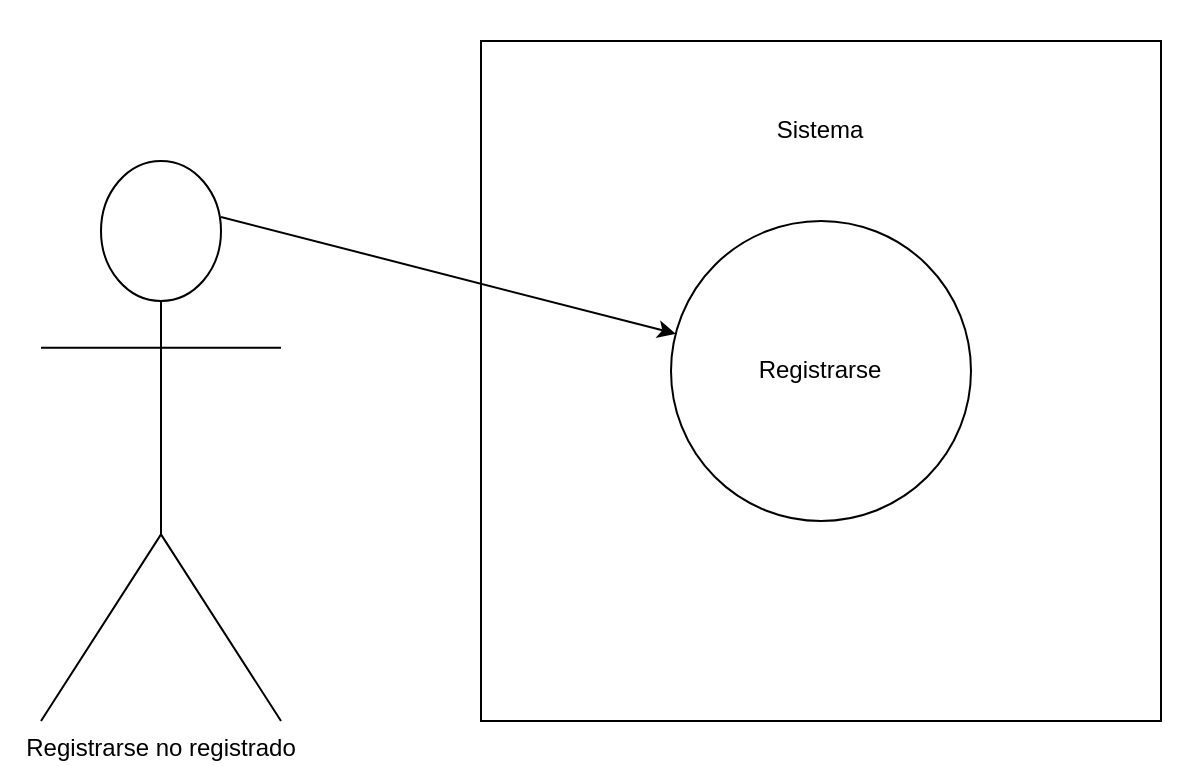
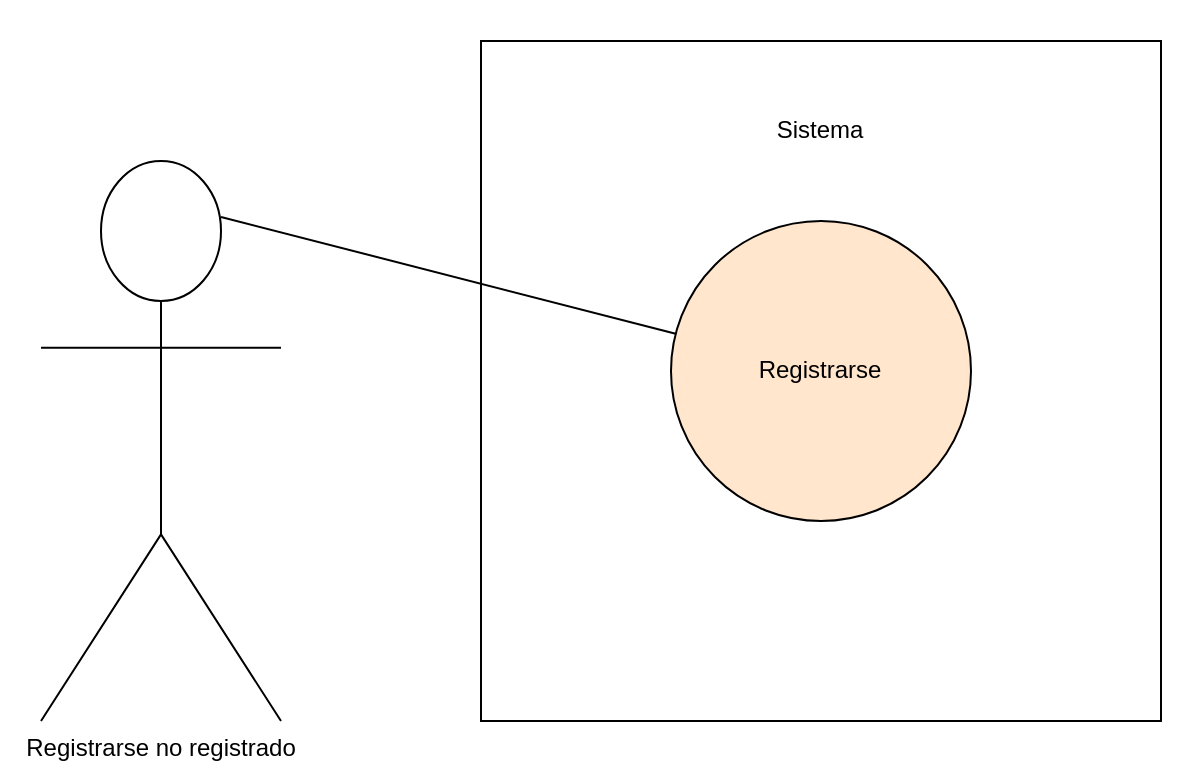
(660, 330) -> (666, 331)
(821, 371) -> (821, 371)
